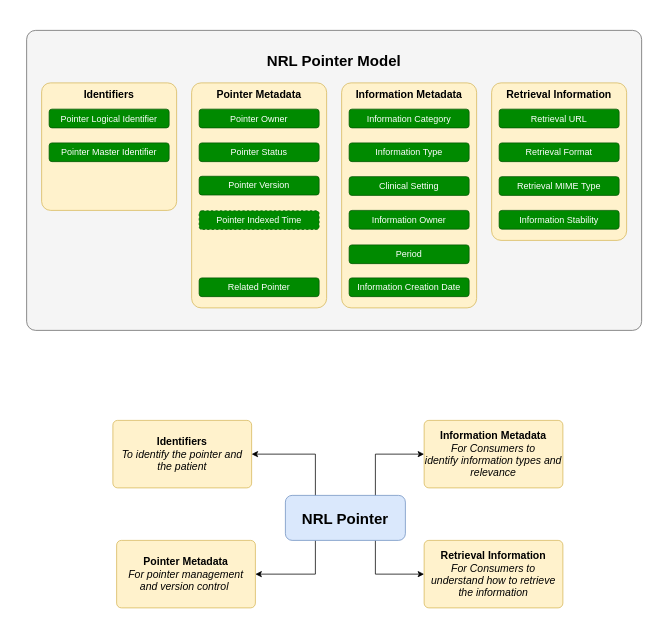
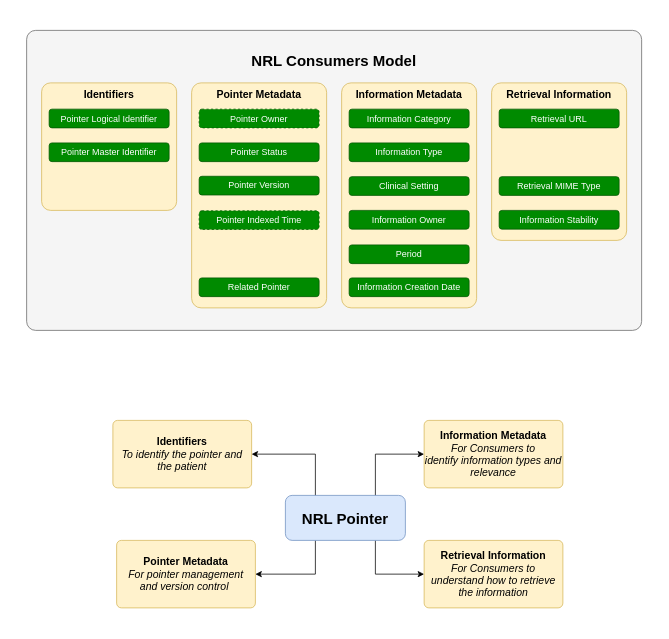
(334, 60) -> (334, 60)
(259, 119) -> (259, 119)
(559, 152) -> none
